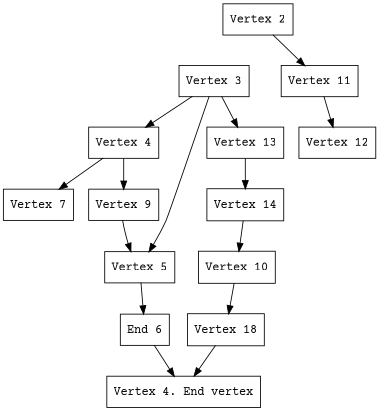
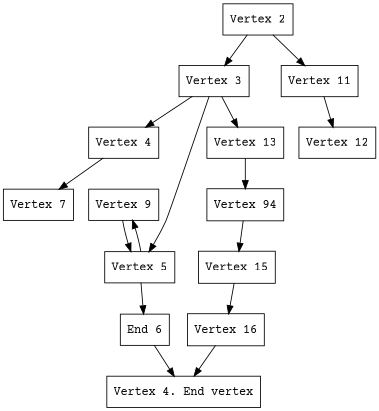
none -> (239, 47)
(124, 170) -> (138, 240)
(245, 205) -> (245, 205)
(237, 267) -> (237, 267)
(226, 330) -> (226, 330)
